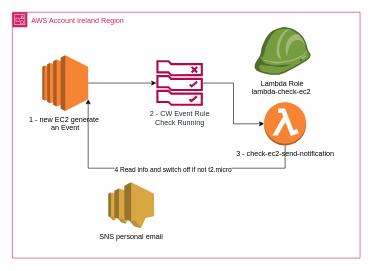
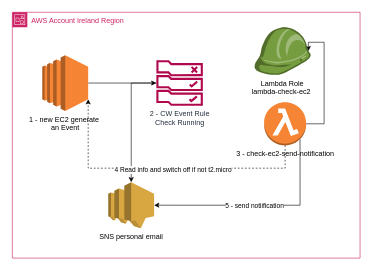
(234, 102) -> (131, 177)
none -> (324, 124)
(88, 150) -> (88, 150)
none -> (255, 205)
